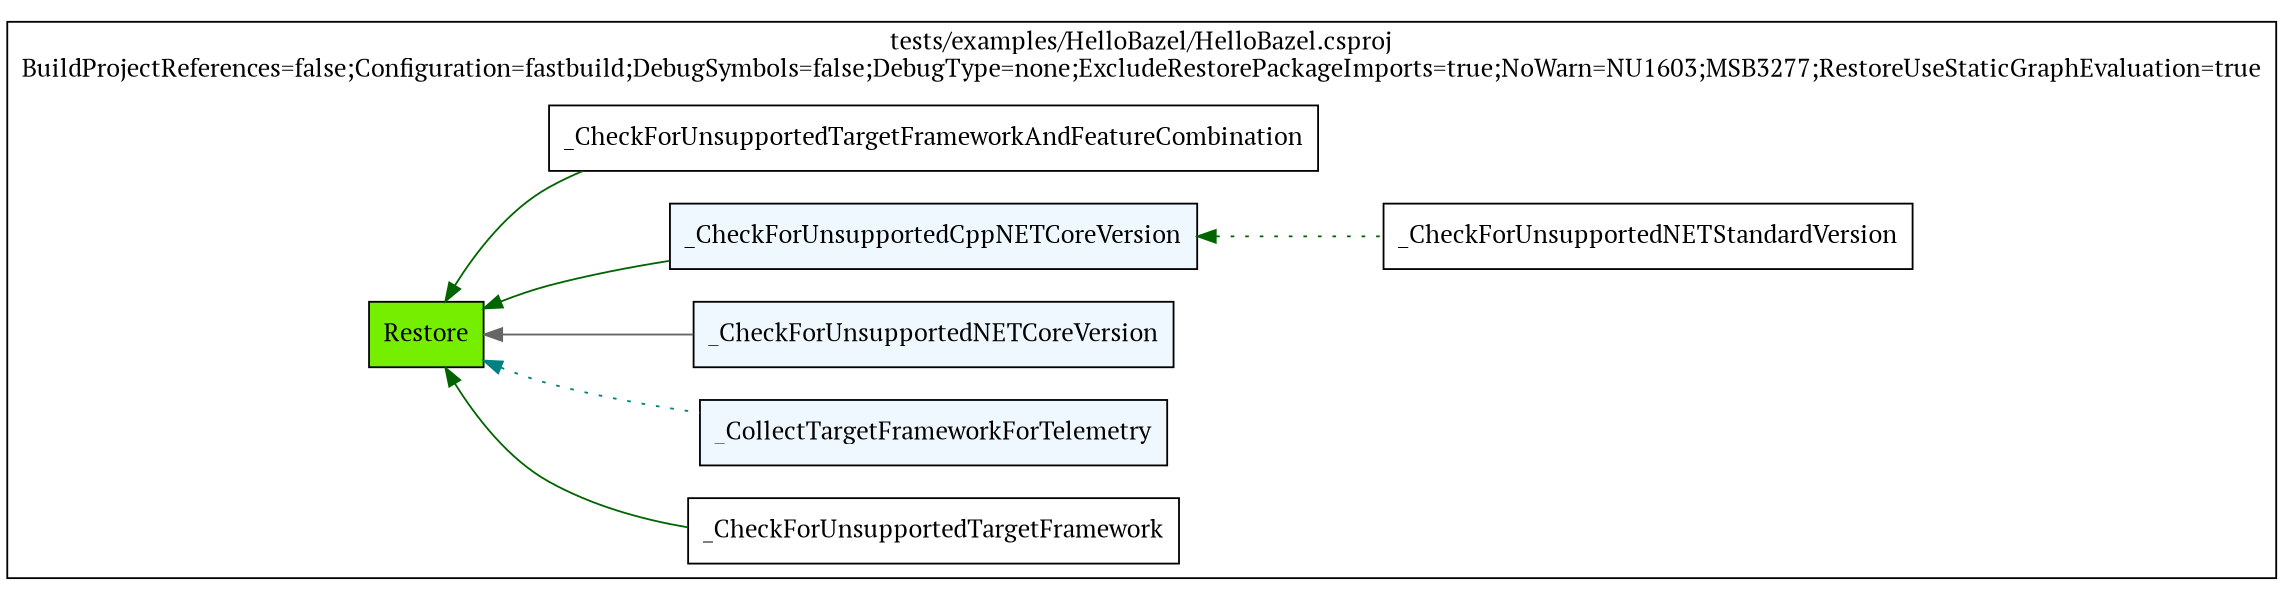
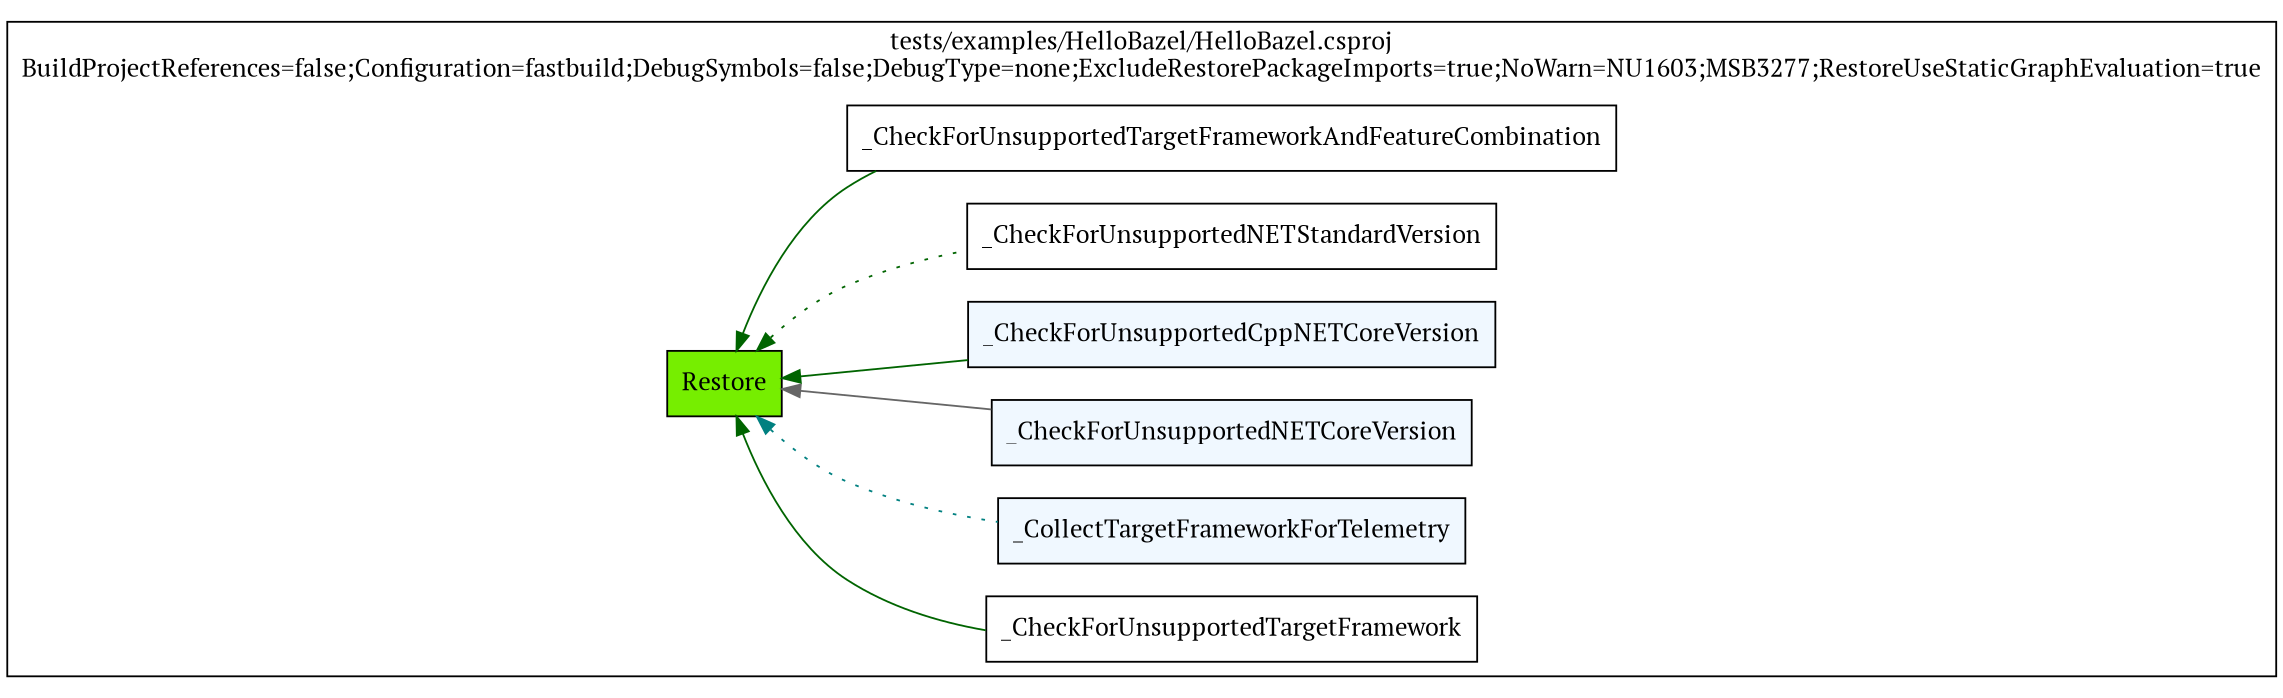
(1300, 236) -> (862, 279)
